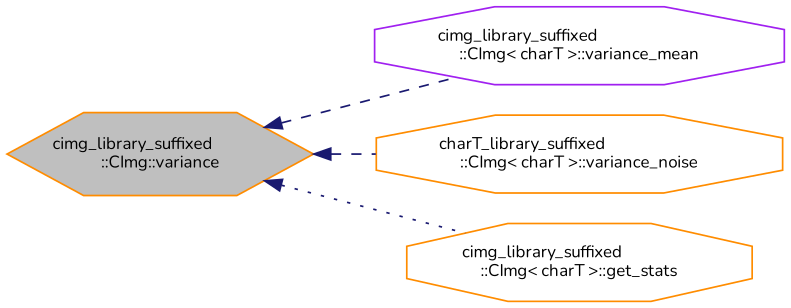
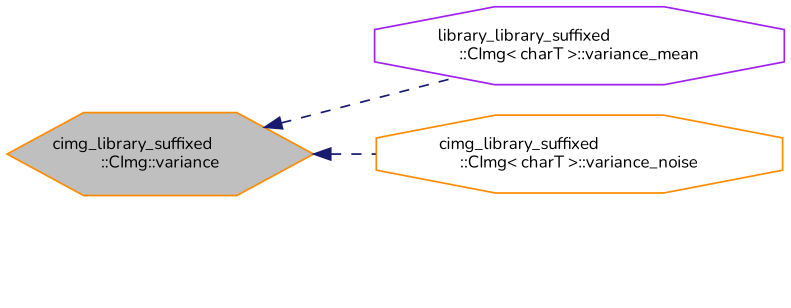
(579, 46) -> (579, 46)
(579, 154) -> (579, 154)
(579, 262) -> none
